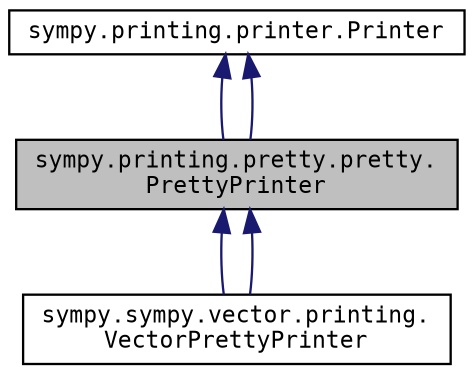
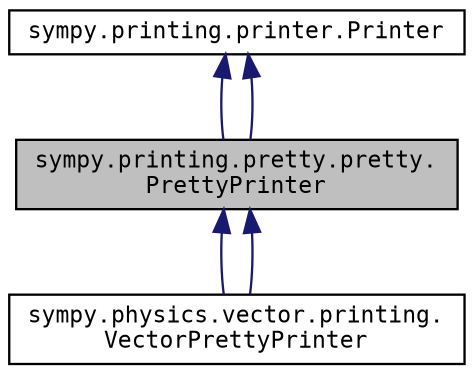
(237, 329) -> (237, 329)
